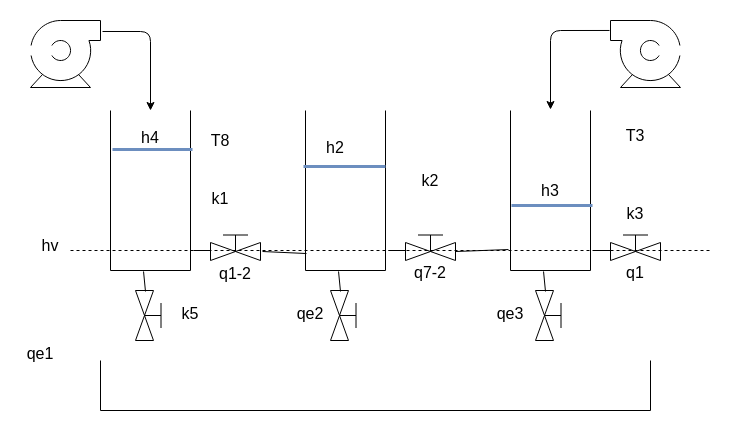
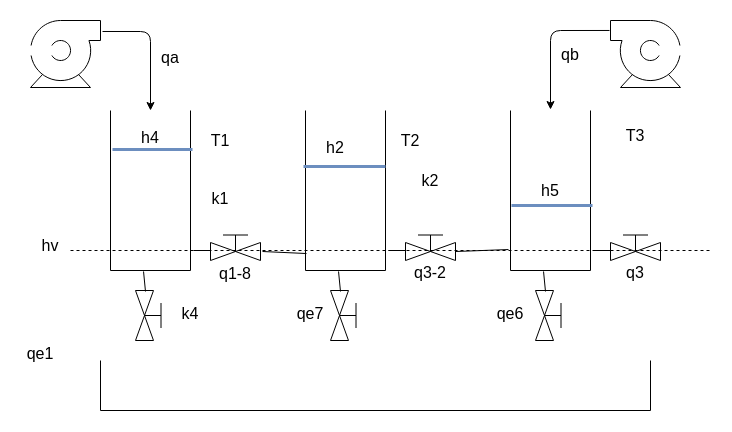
none -> (571, 54)
none -> (171, 57)
(221, 141) -> (221, 141)
none -> (411, 141)
(551, 191) -> (551, 191)
(636, 214) -> none
(431, 273) -> (431, 273)
(636, 273) -> (636, 273)
(236, 274) -> (236, 274)
(191, 314) -> (191, 314)
(311, 314) -> (311, 314)
(511, 314) -> (511, 314)
